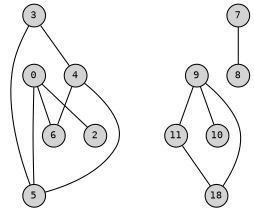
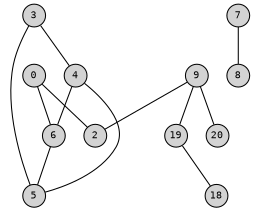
(240, 131) -> (146, 106)
(33, 136) -> (44, 166)
(176, 136) -> (176, 136)
(218, 136) -> (218, 136)
